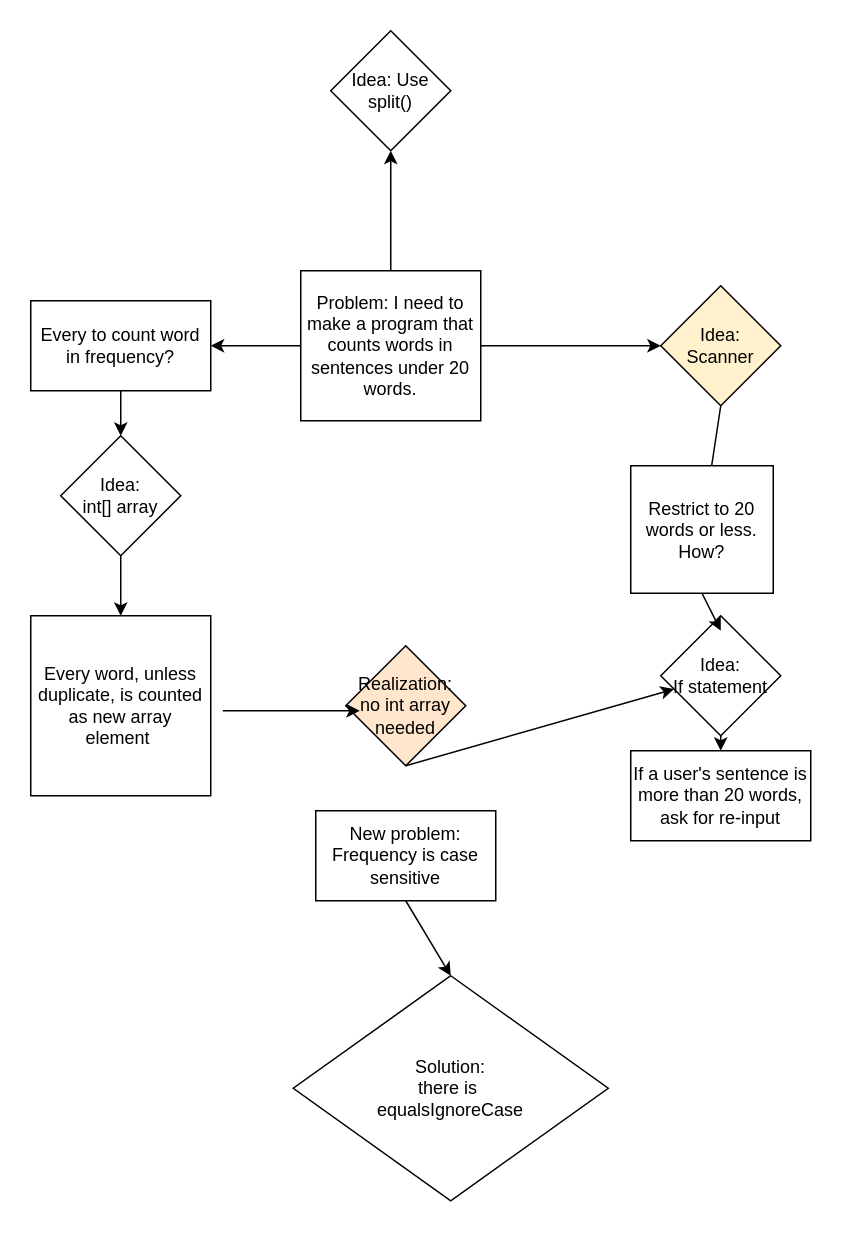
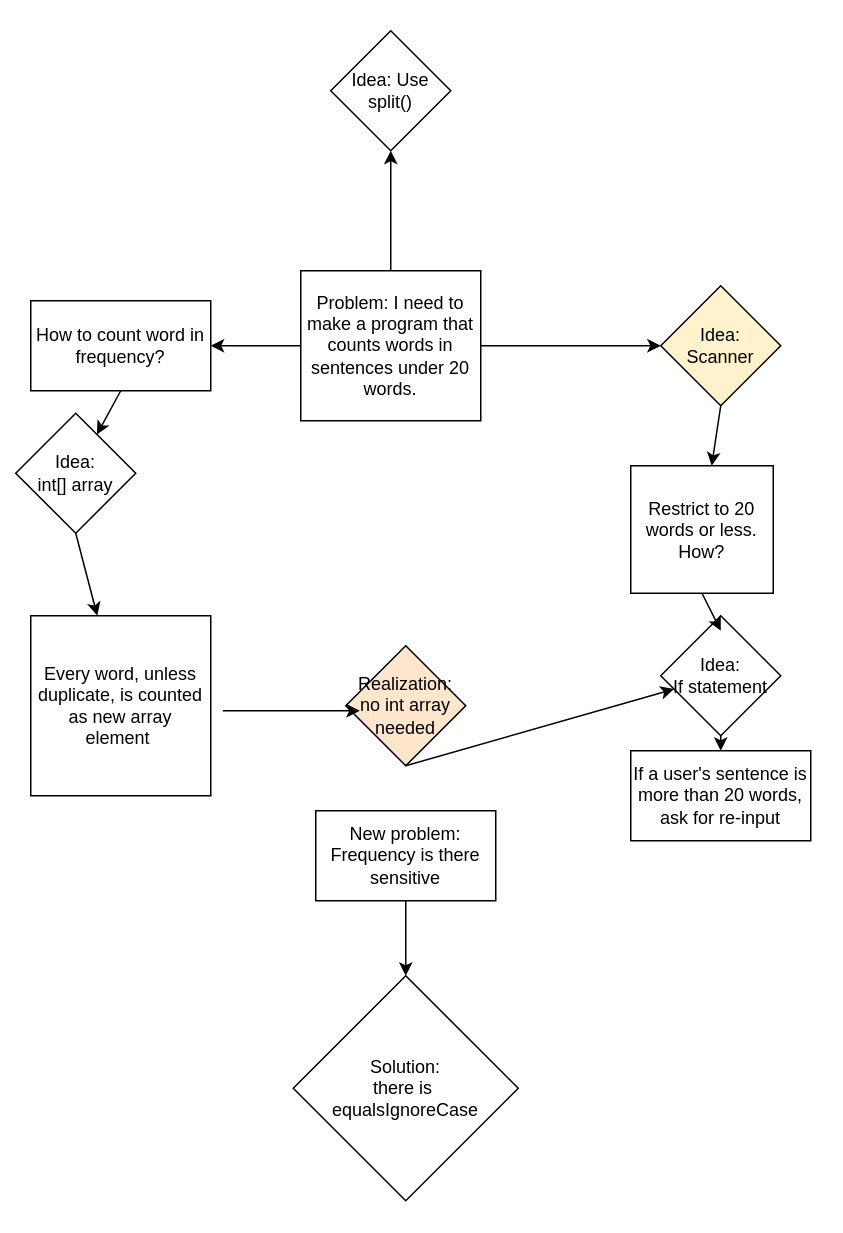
(121, 346) -> (121, 346)
(713, 458) -> (713, 454)
(121, 496) -> (76, 473)
(406, 856) -> (406, 856)
(451, 1088) -> (406, 1088)
